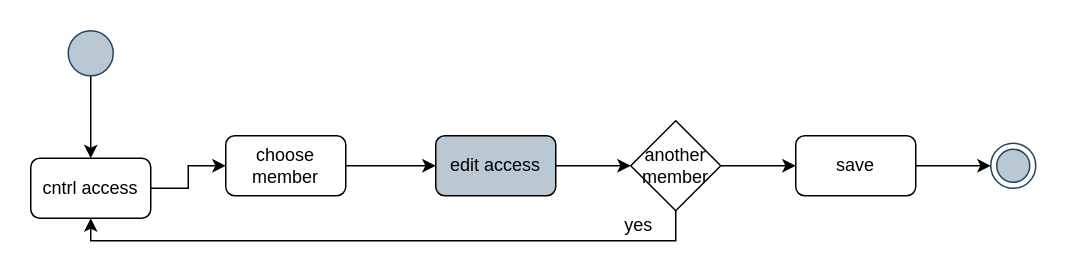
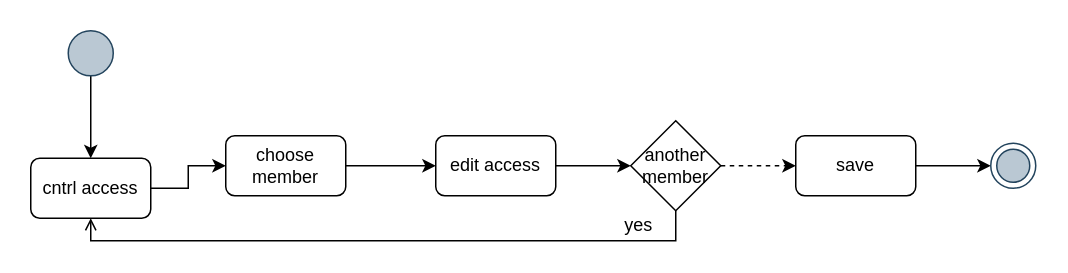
(496, 166) -> (496, 166)
(754, 166) -> (754, 166)
(91, 230) -> (91, 227)
